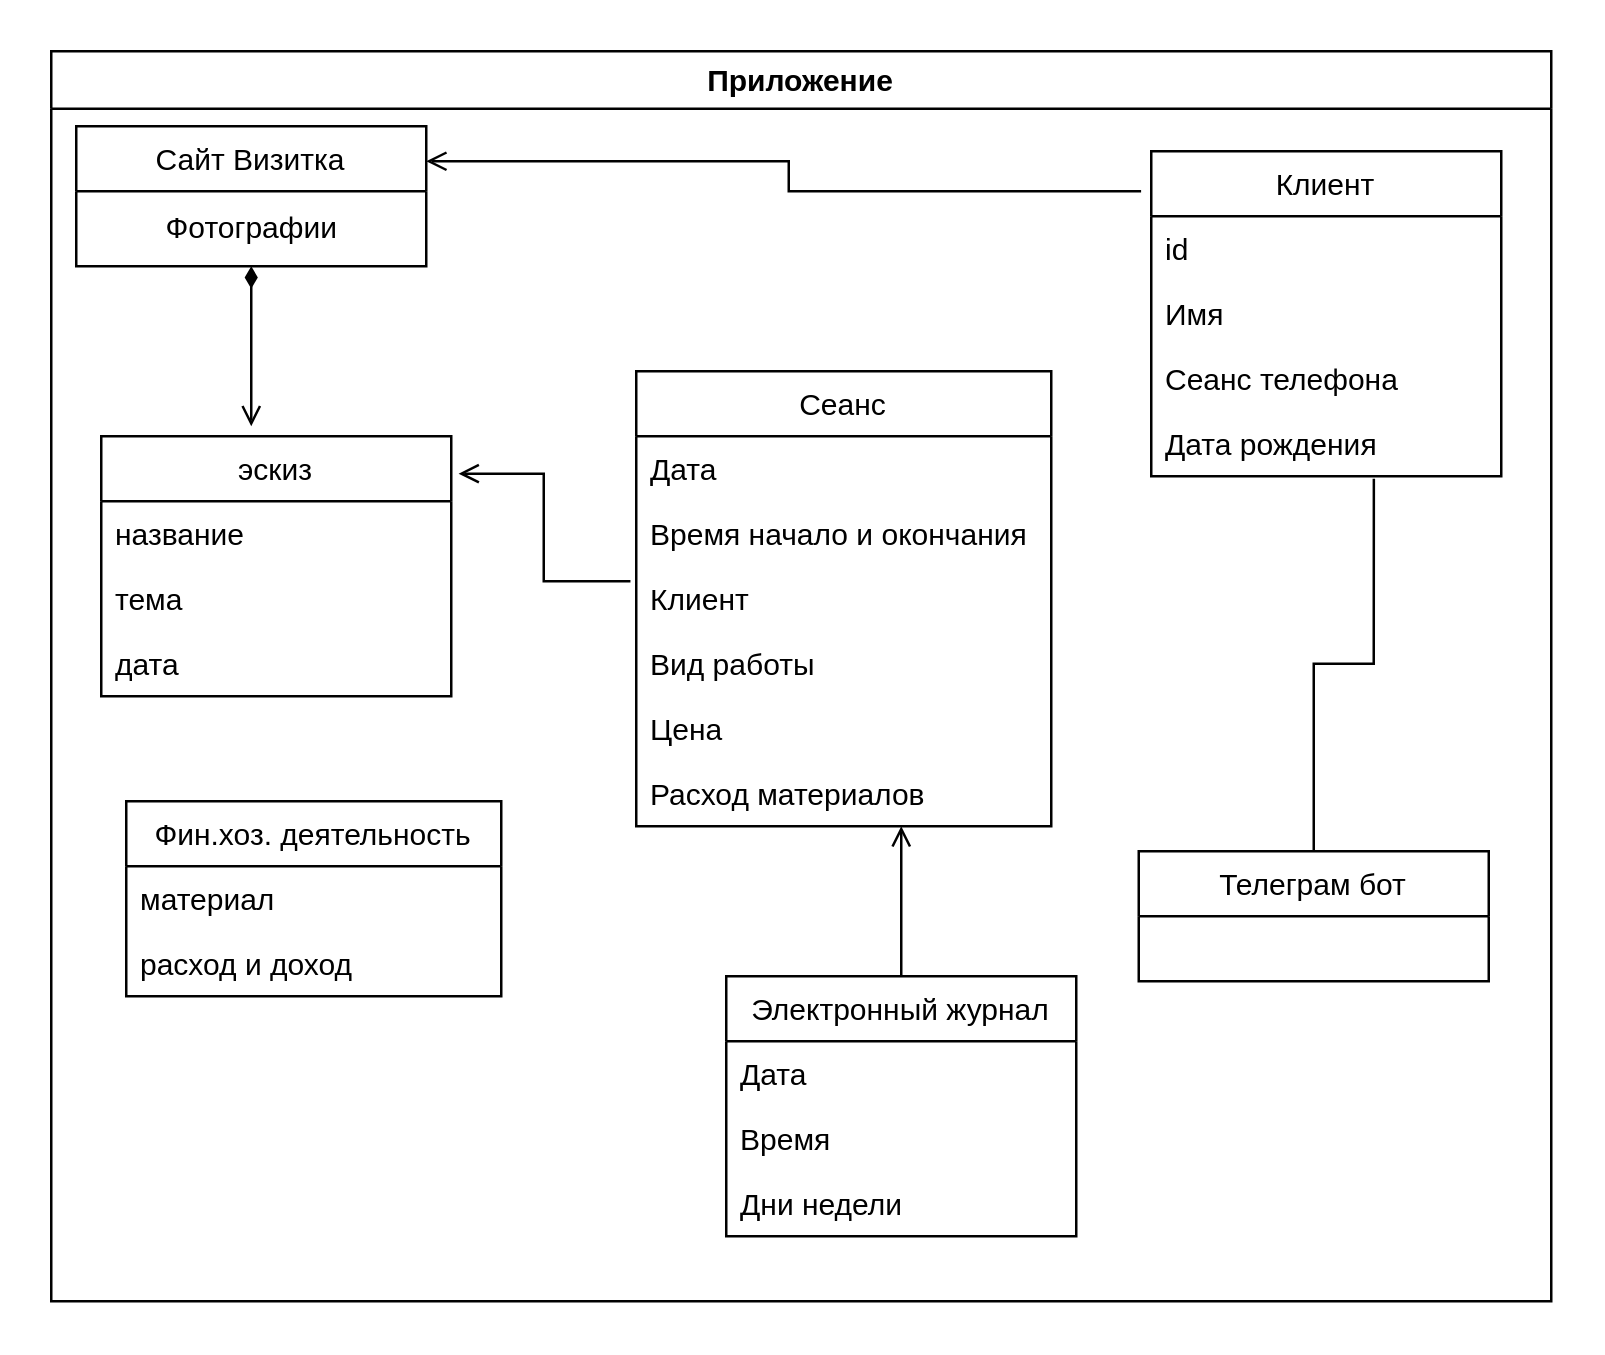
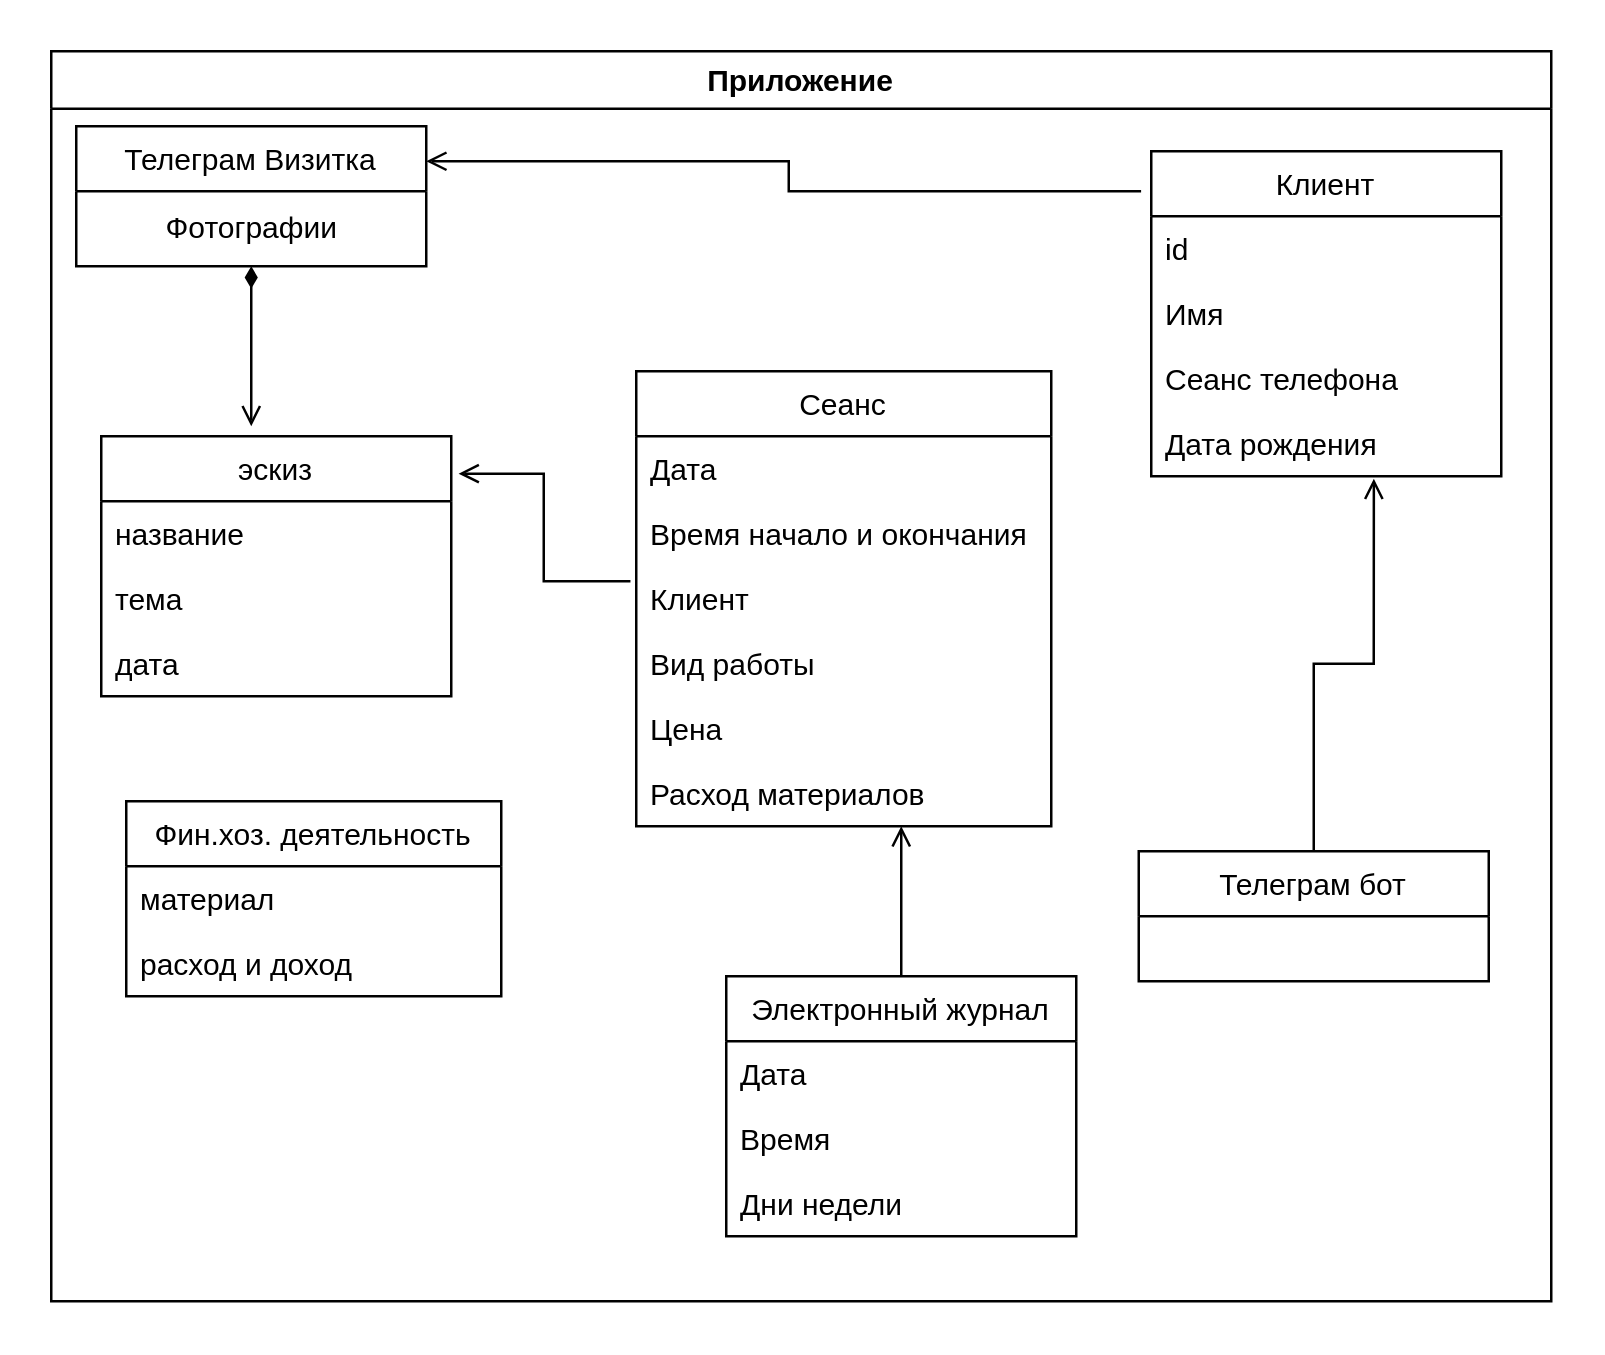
(250, 160) -> (250, 160)
(1374, 485) -> (1374, 488)
